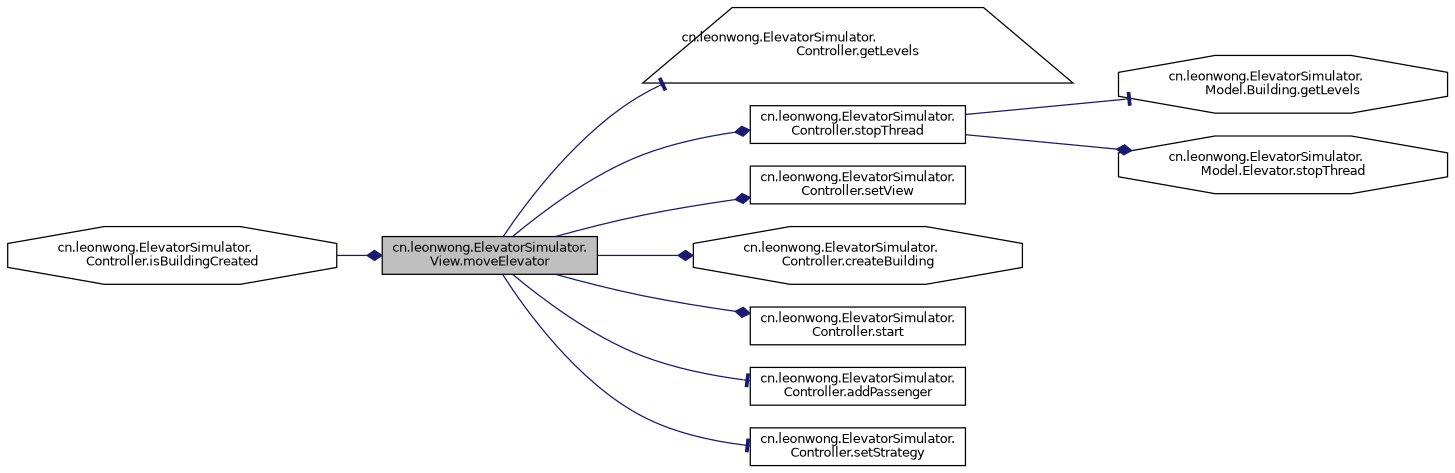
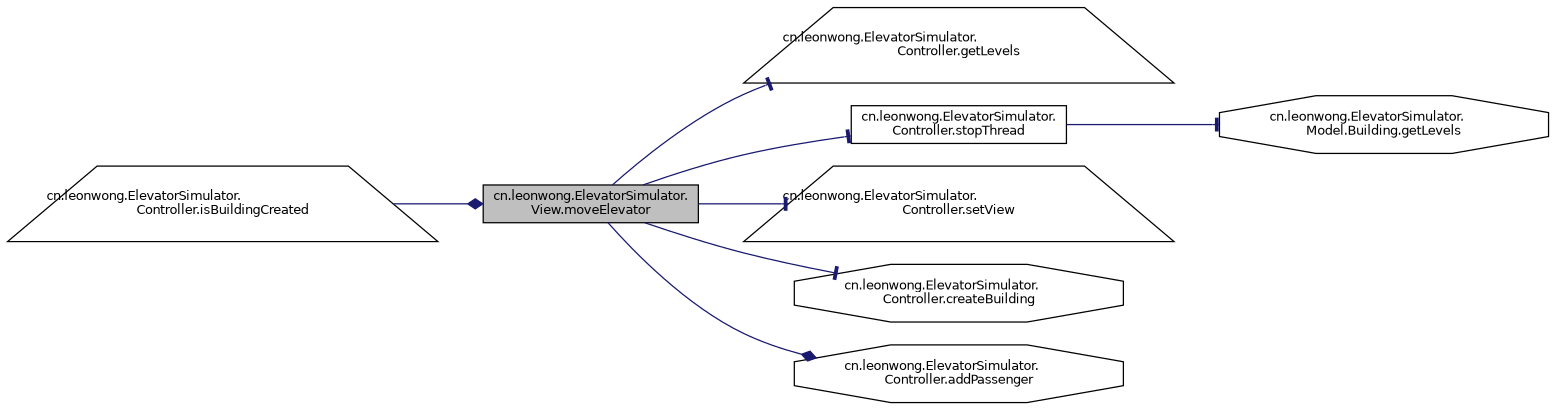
(1283, 165) -> none
(616, 167) -> (742, 155)
(858, 185) -> (959, 204)
(645, 215) -> (740, 204)
(172, 255) -> (223, 204)
(638, 255) -> (737, 251)
(858, 326) -> none
(620, 346) -> (695, 303)
(858, 386) -> (959, 374)
(858, 447) -> none
